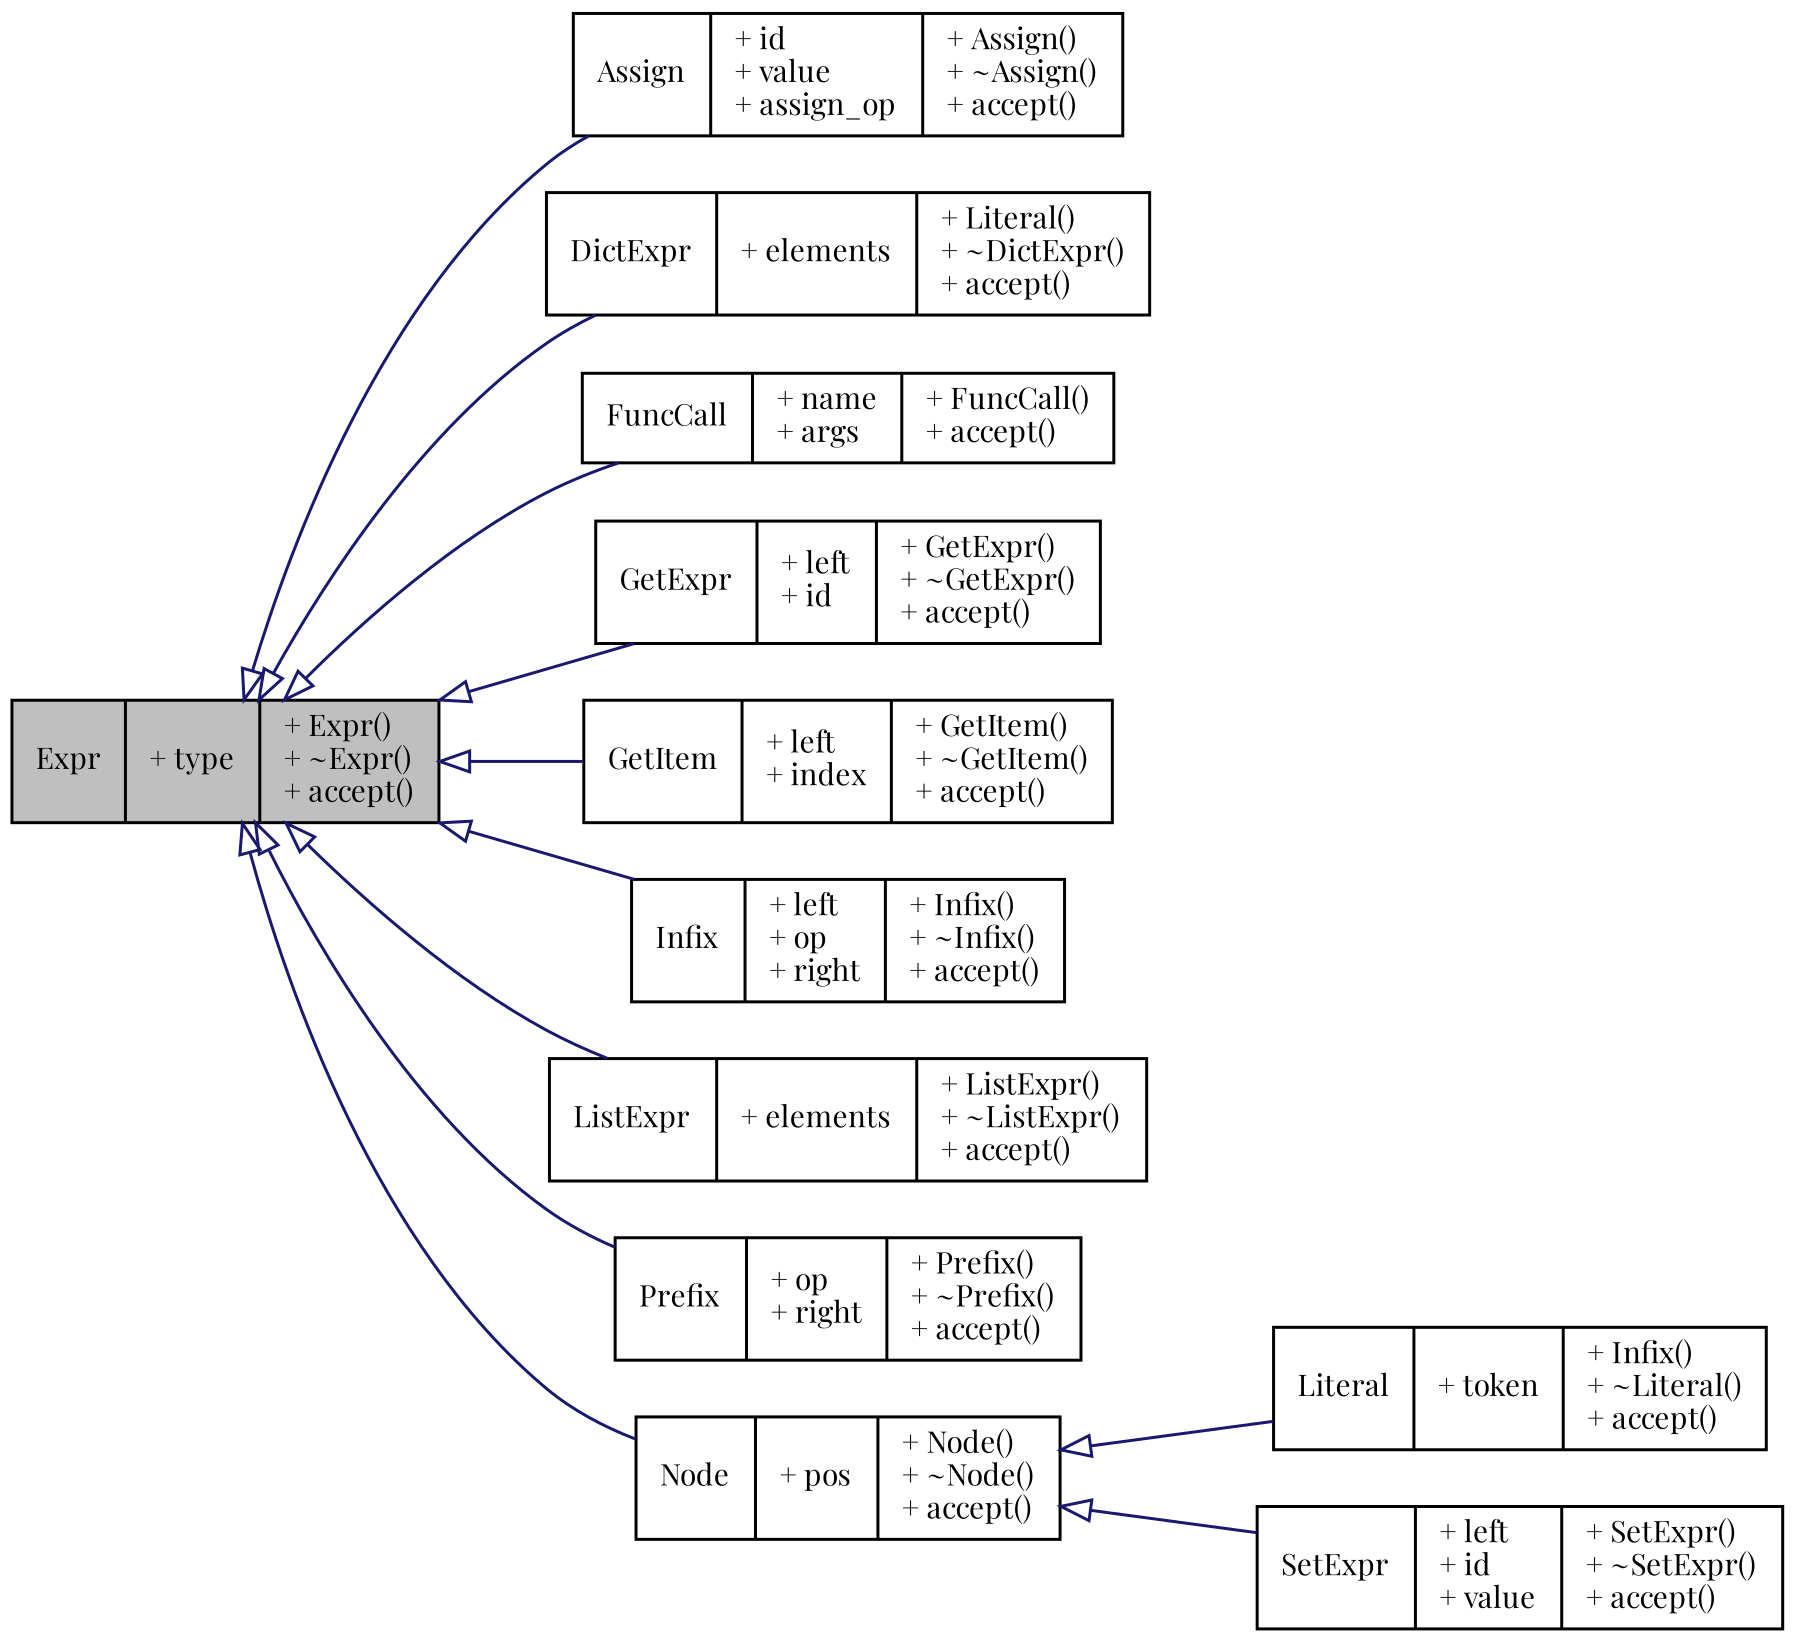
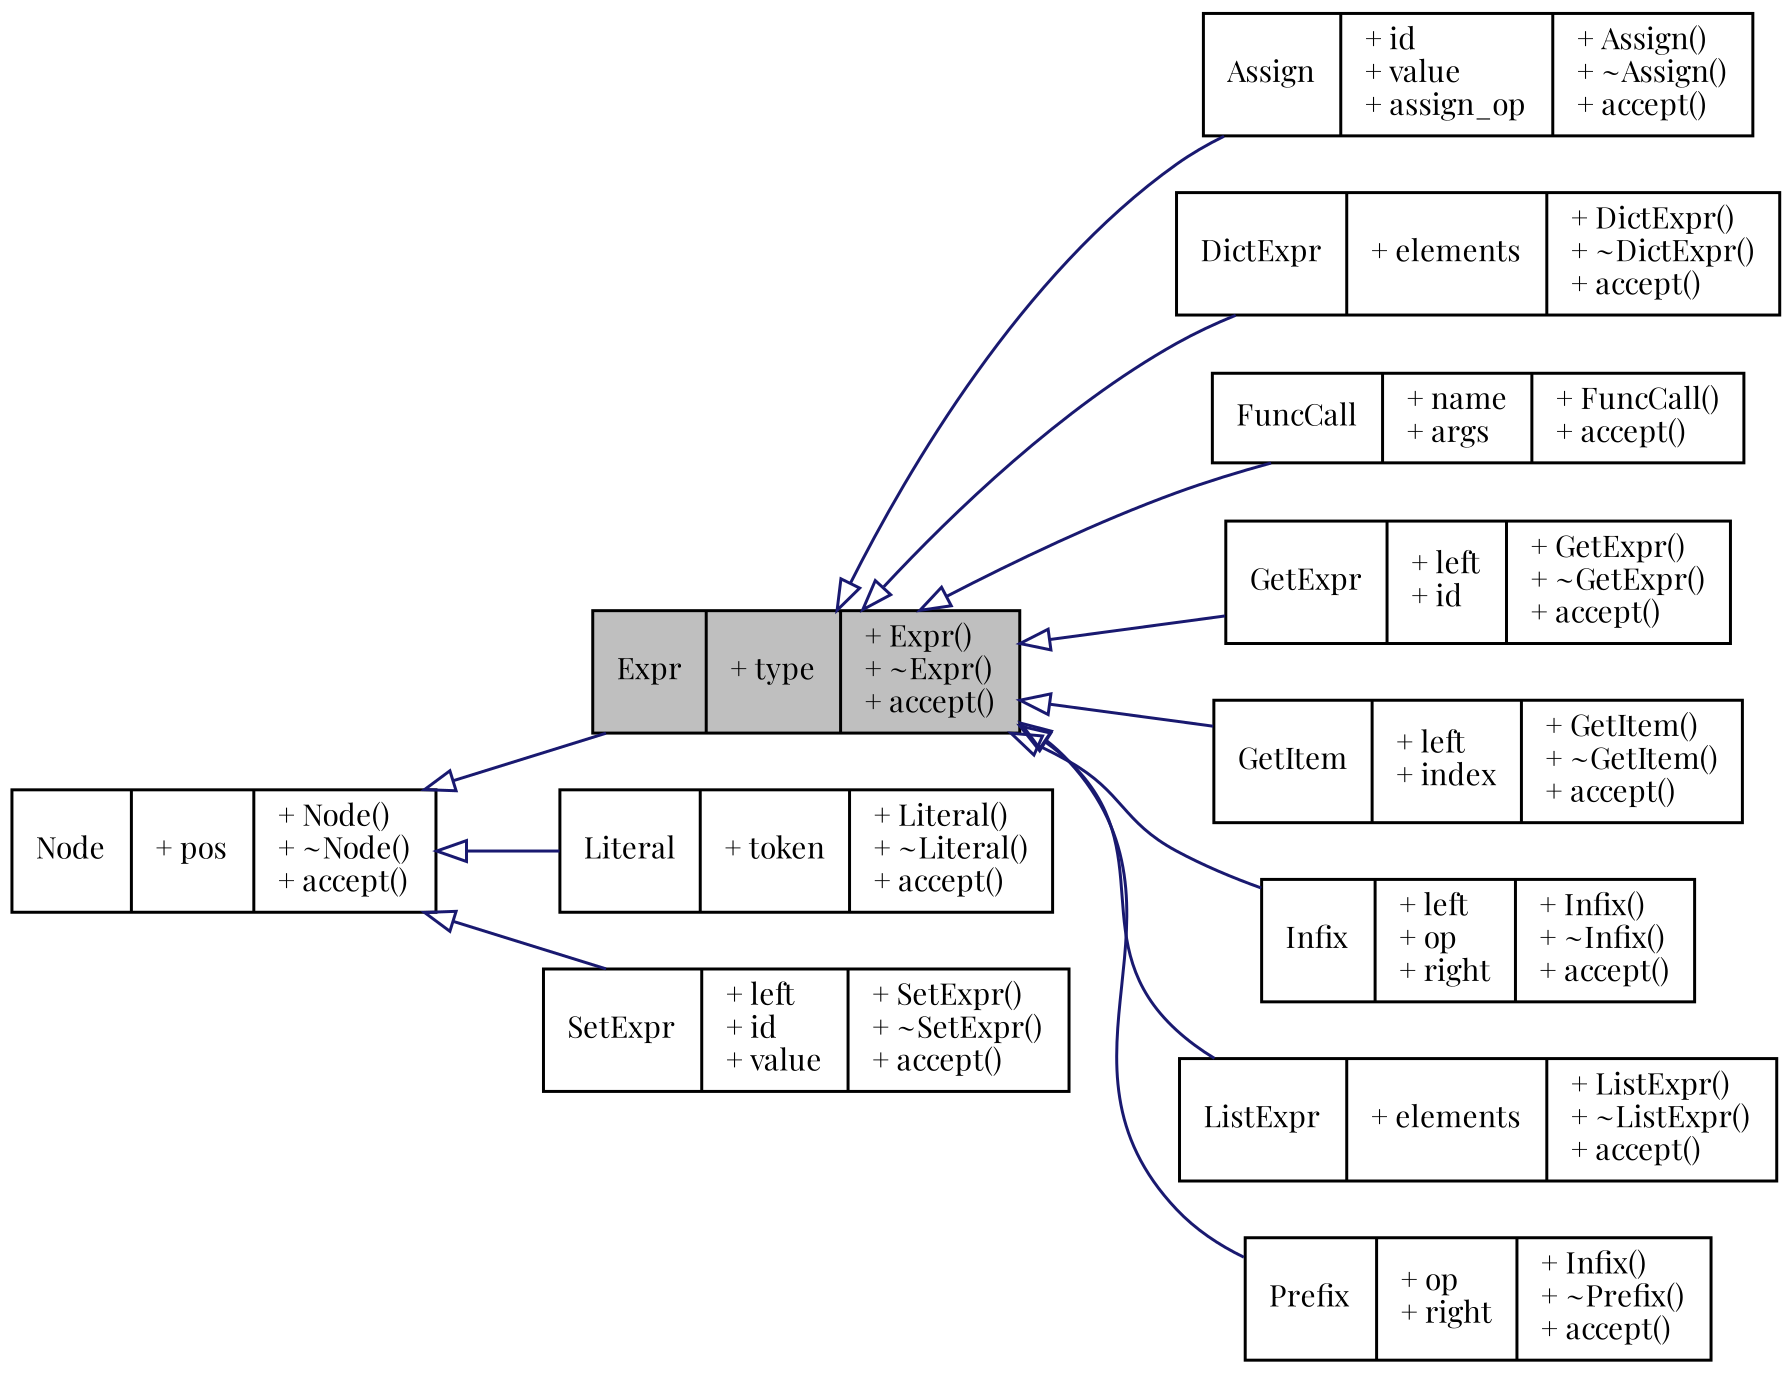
(1009, 219) -> (1653, 219)
(385, 1188) -> (530, 757)
(973, 1265) -> (1595, 1265)
(1641, 1354) -> (942, 817)
